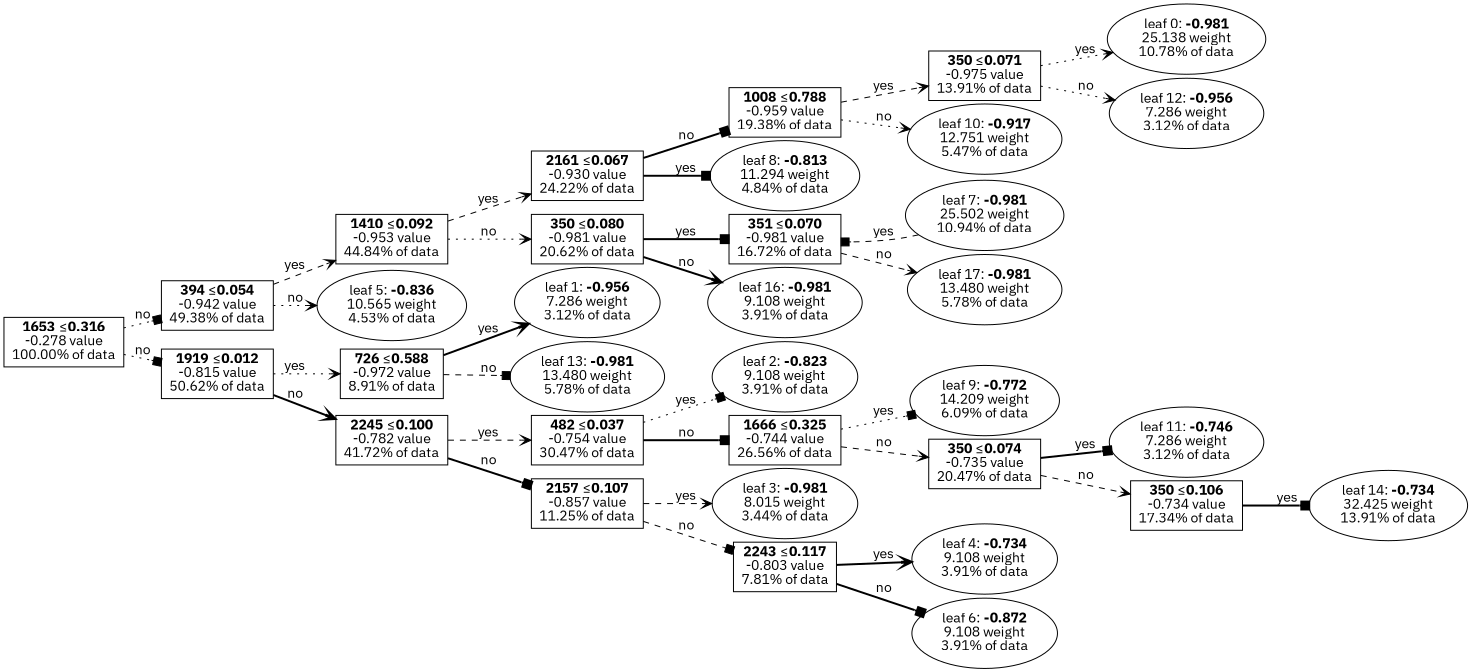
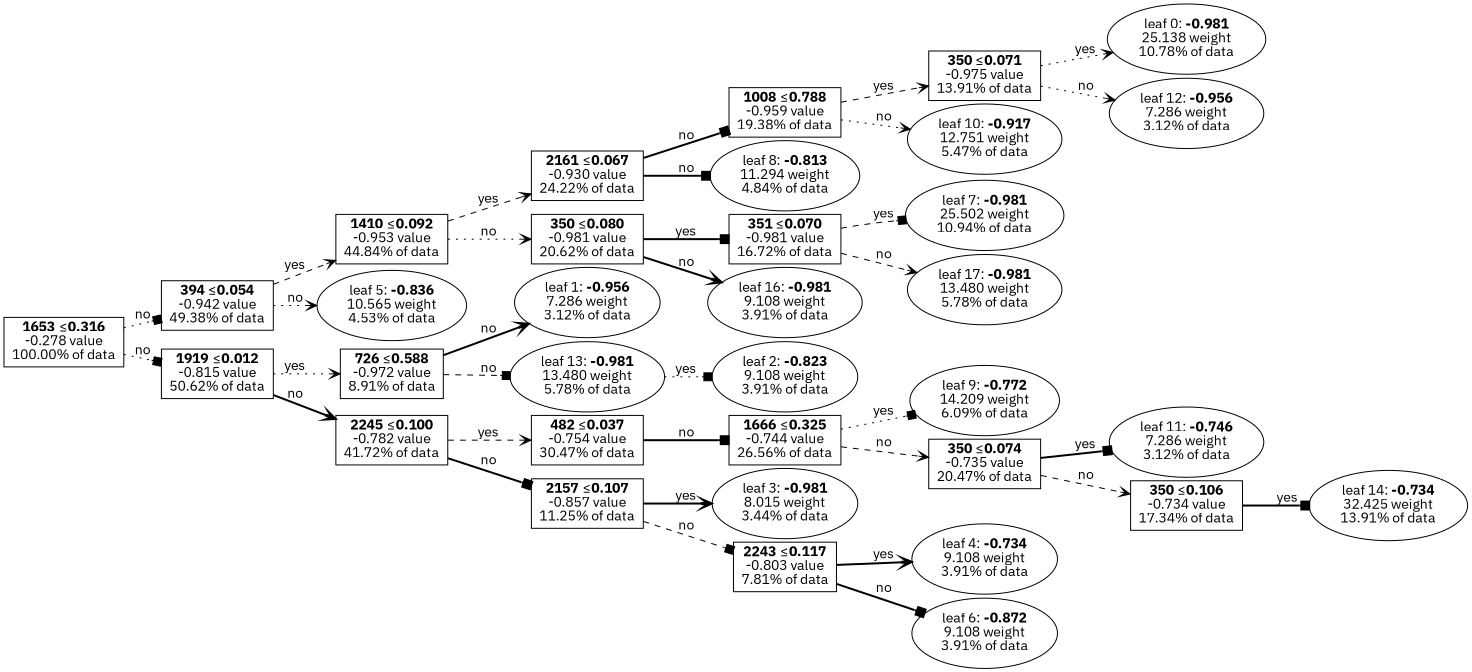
(686, 168) -> (686, 168)
(885, 240) -> (868, 224)
(489, 329) -> (489, 329)
(679, 411) -> (683, 377)
(673, 504) -> (673, 504)
